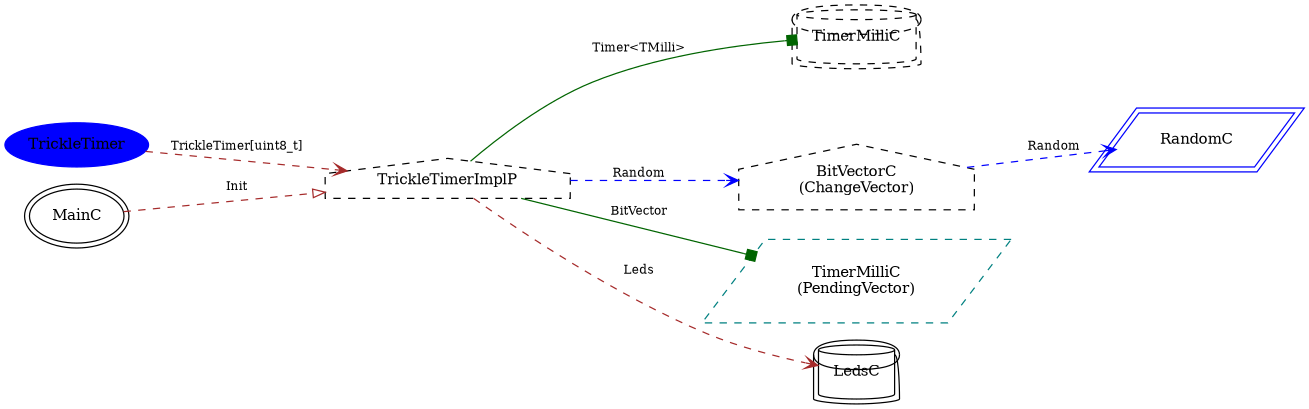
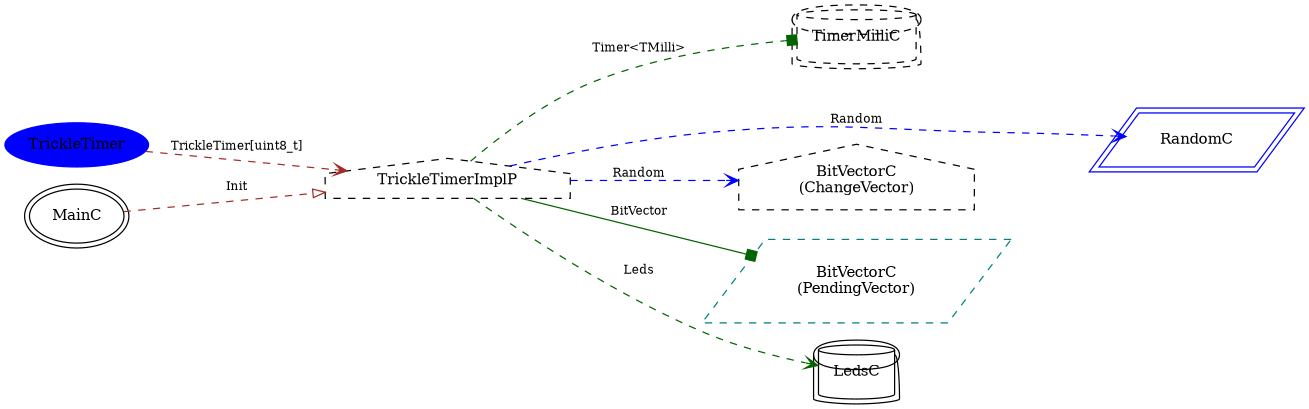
(617, 73) -> (617, 73)
(1035, 159) -> (810, 127)
(857, 281) -> (857, 281)
(632, 297) -> (632, 297)
